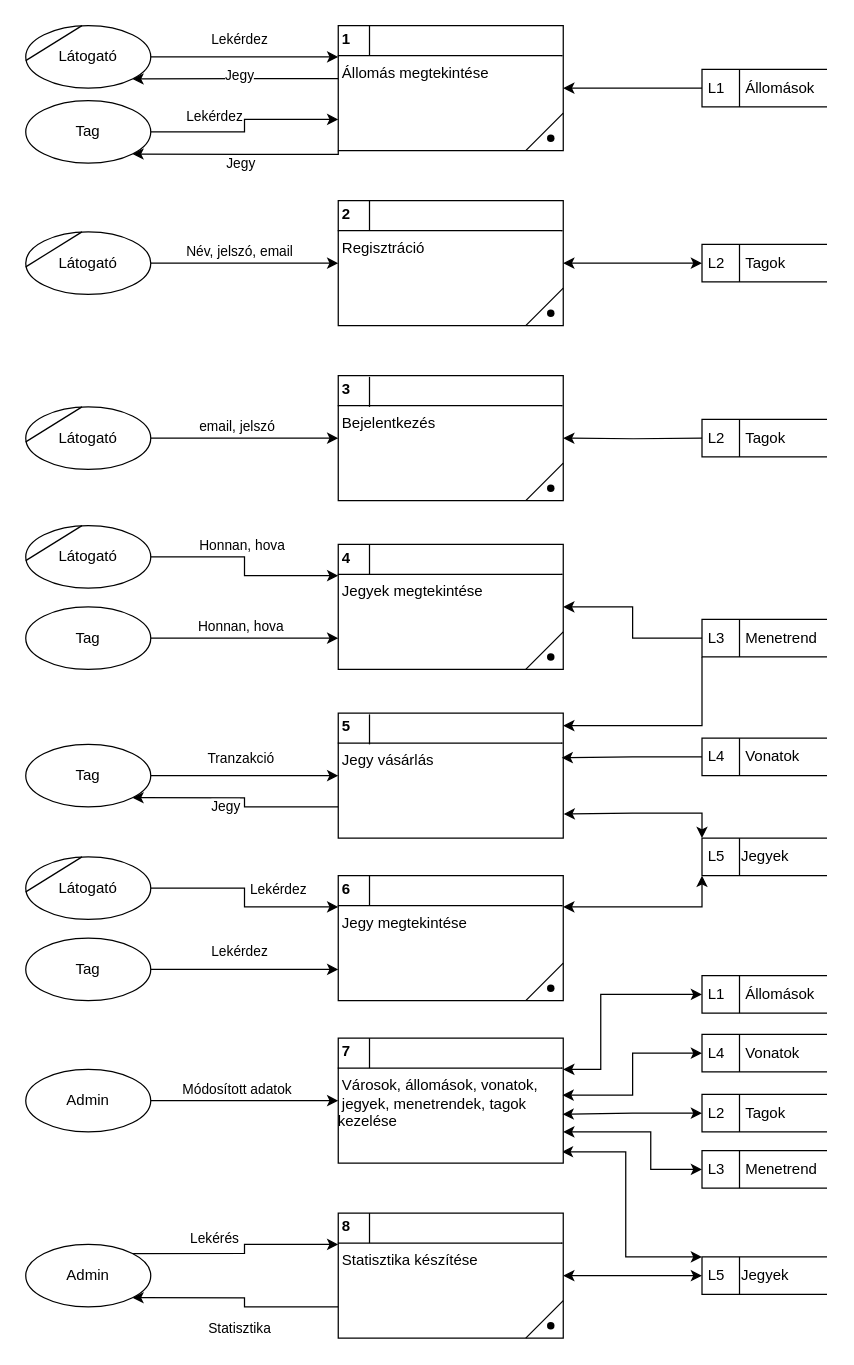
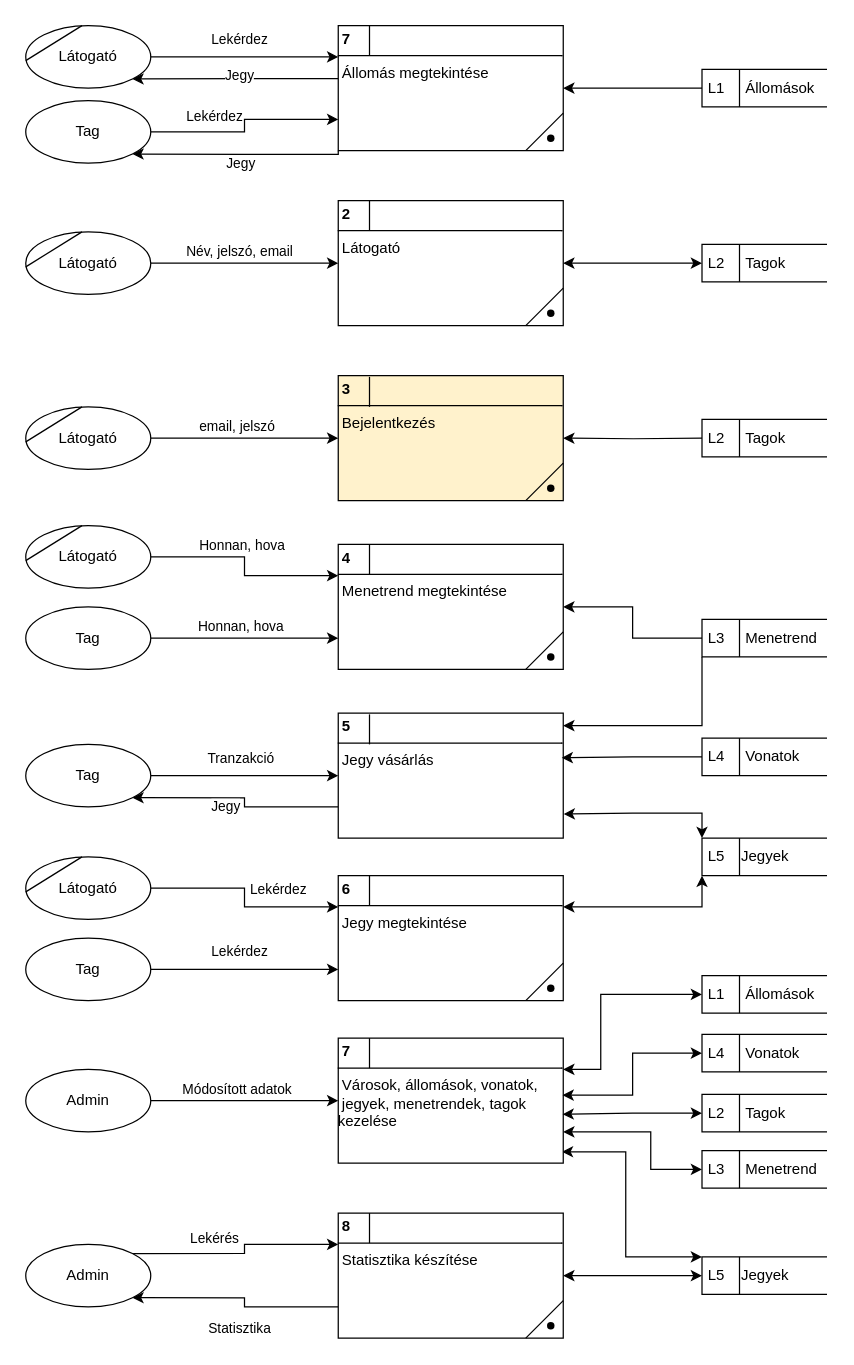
(414, 44) -> (414, 44)
(385, 219) -> (372, 219)
(451, 438) -> (451, 438)
(414, 562) -> (427, 562)
